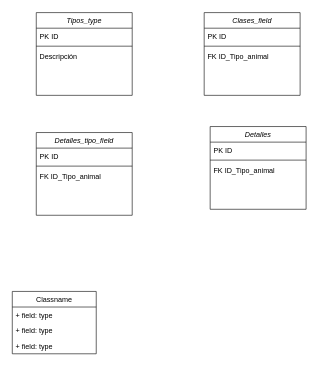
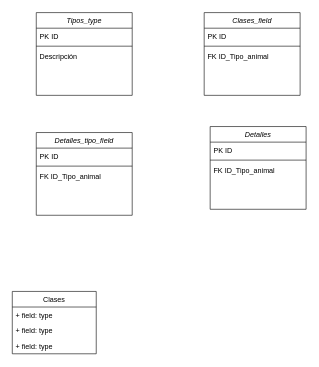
(54, 299) -> (54, 299)
